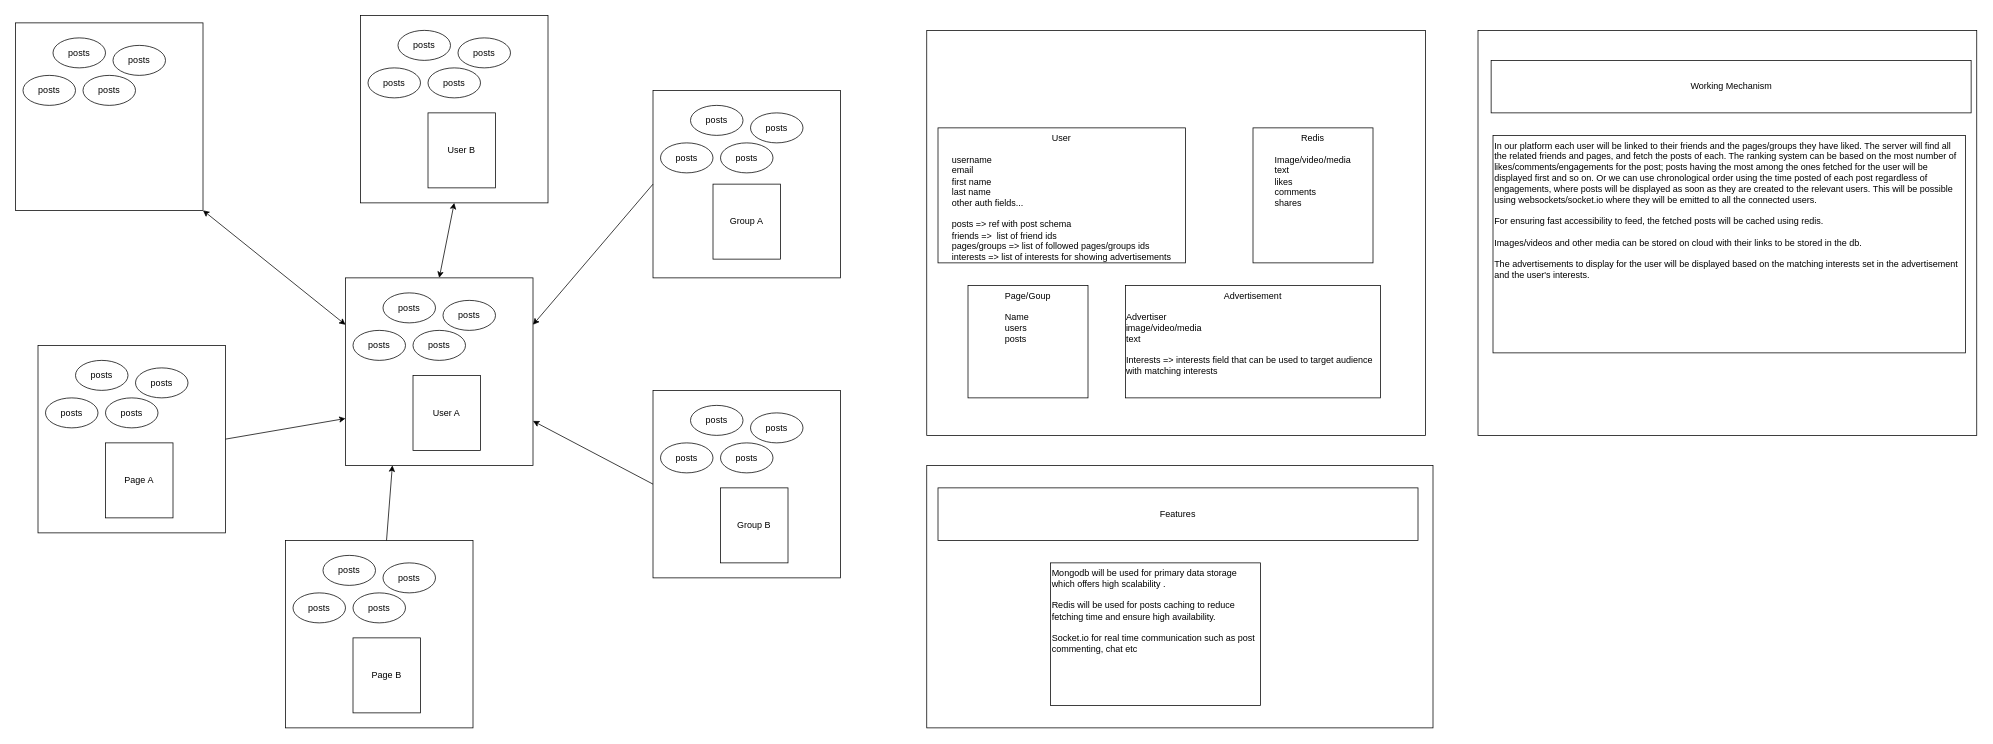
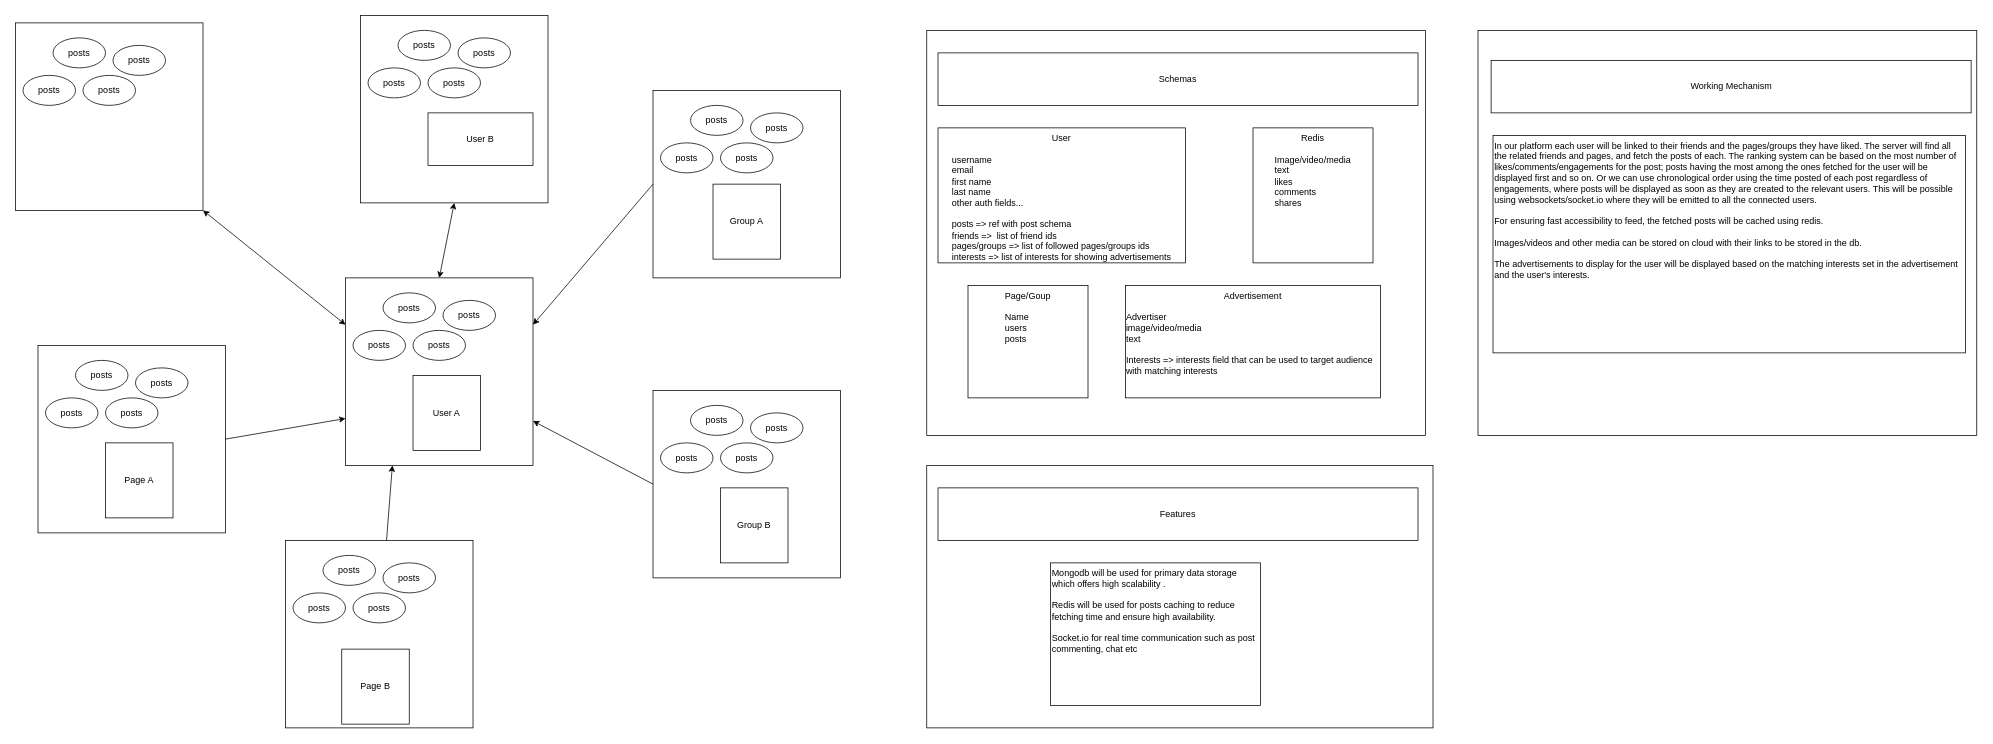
none -> (1178, 79)
(462, 150) -> (480, 139)
(387, 675) -> (375, 687)
